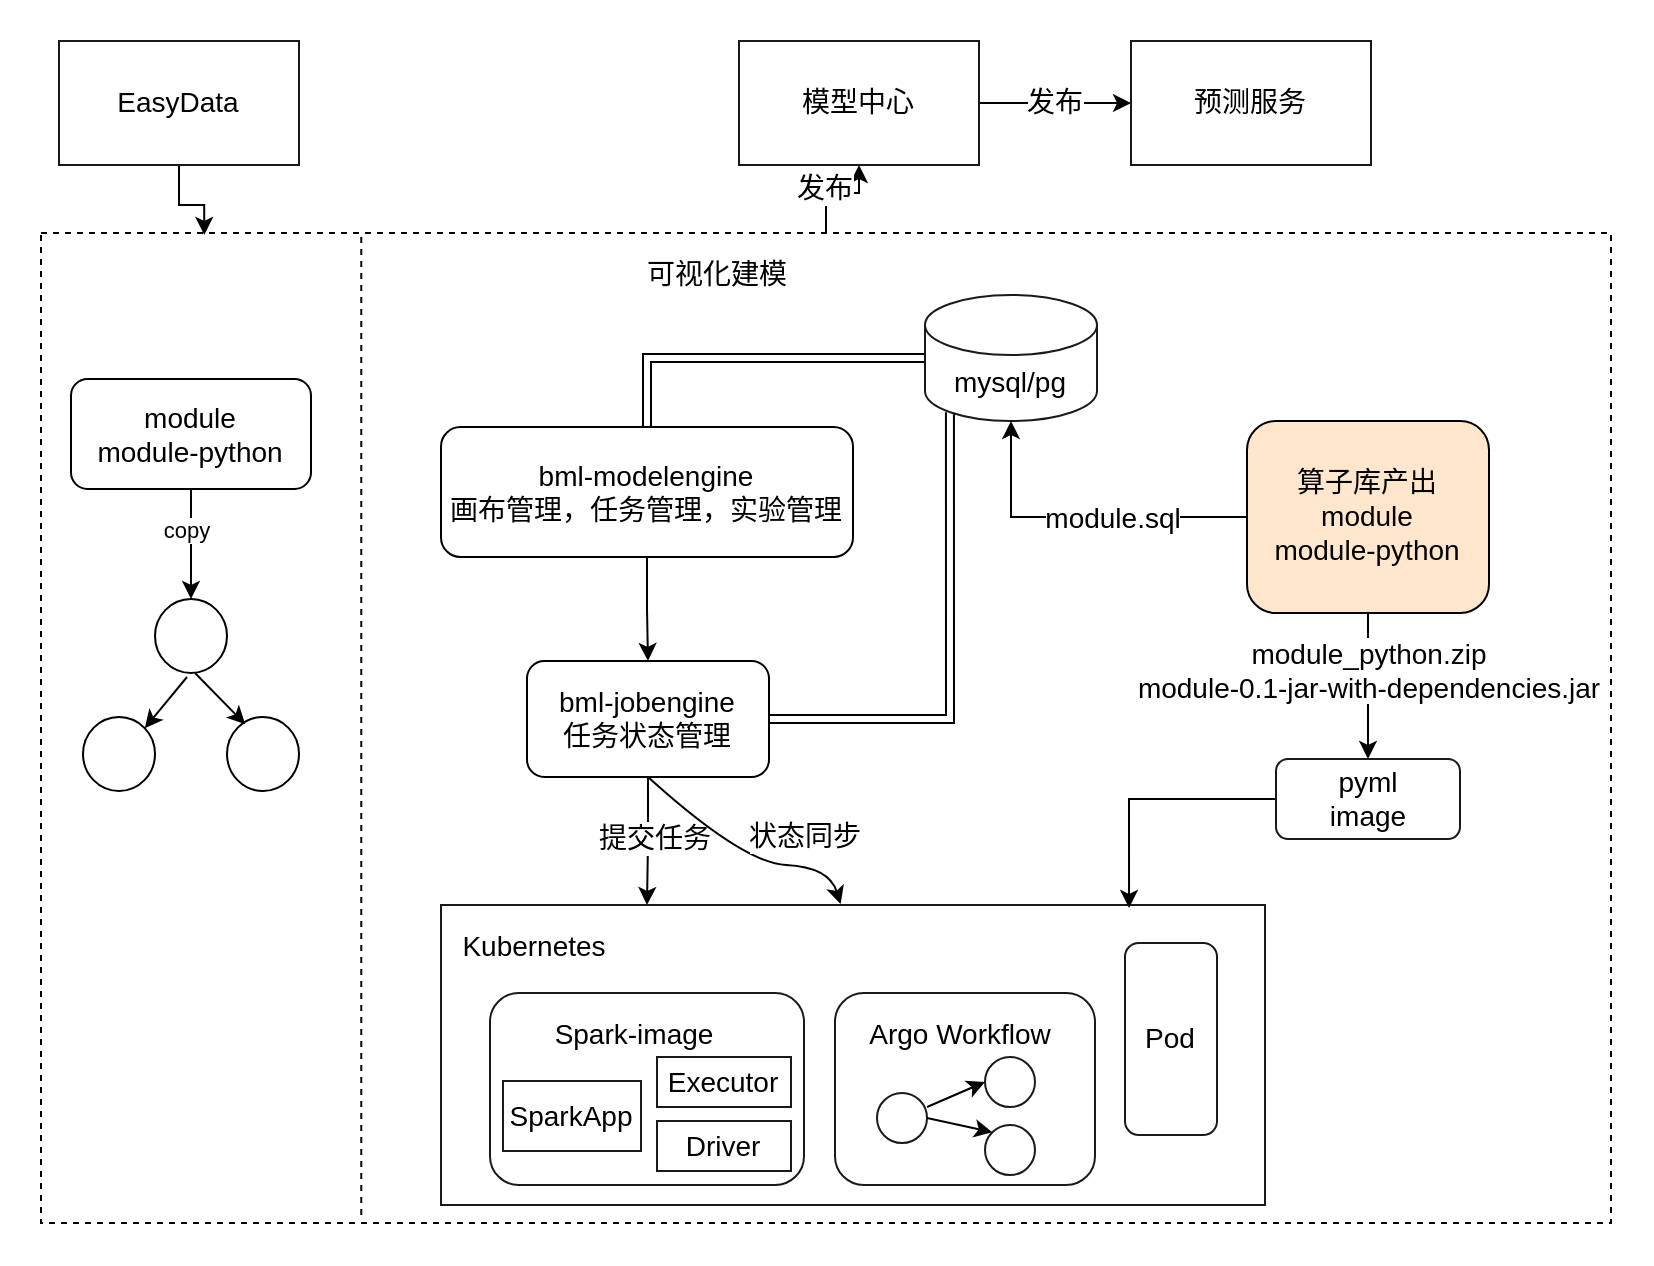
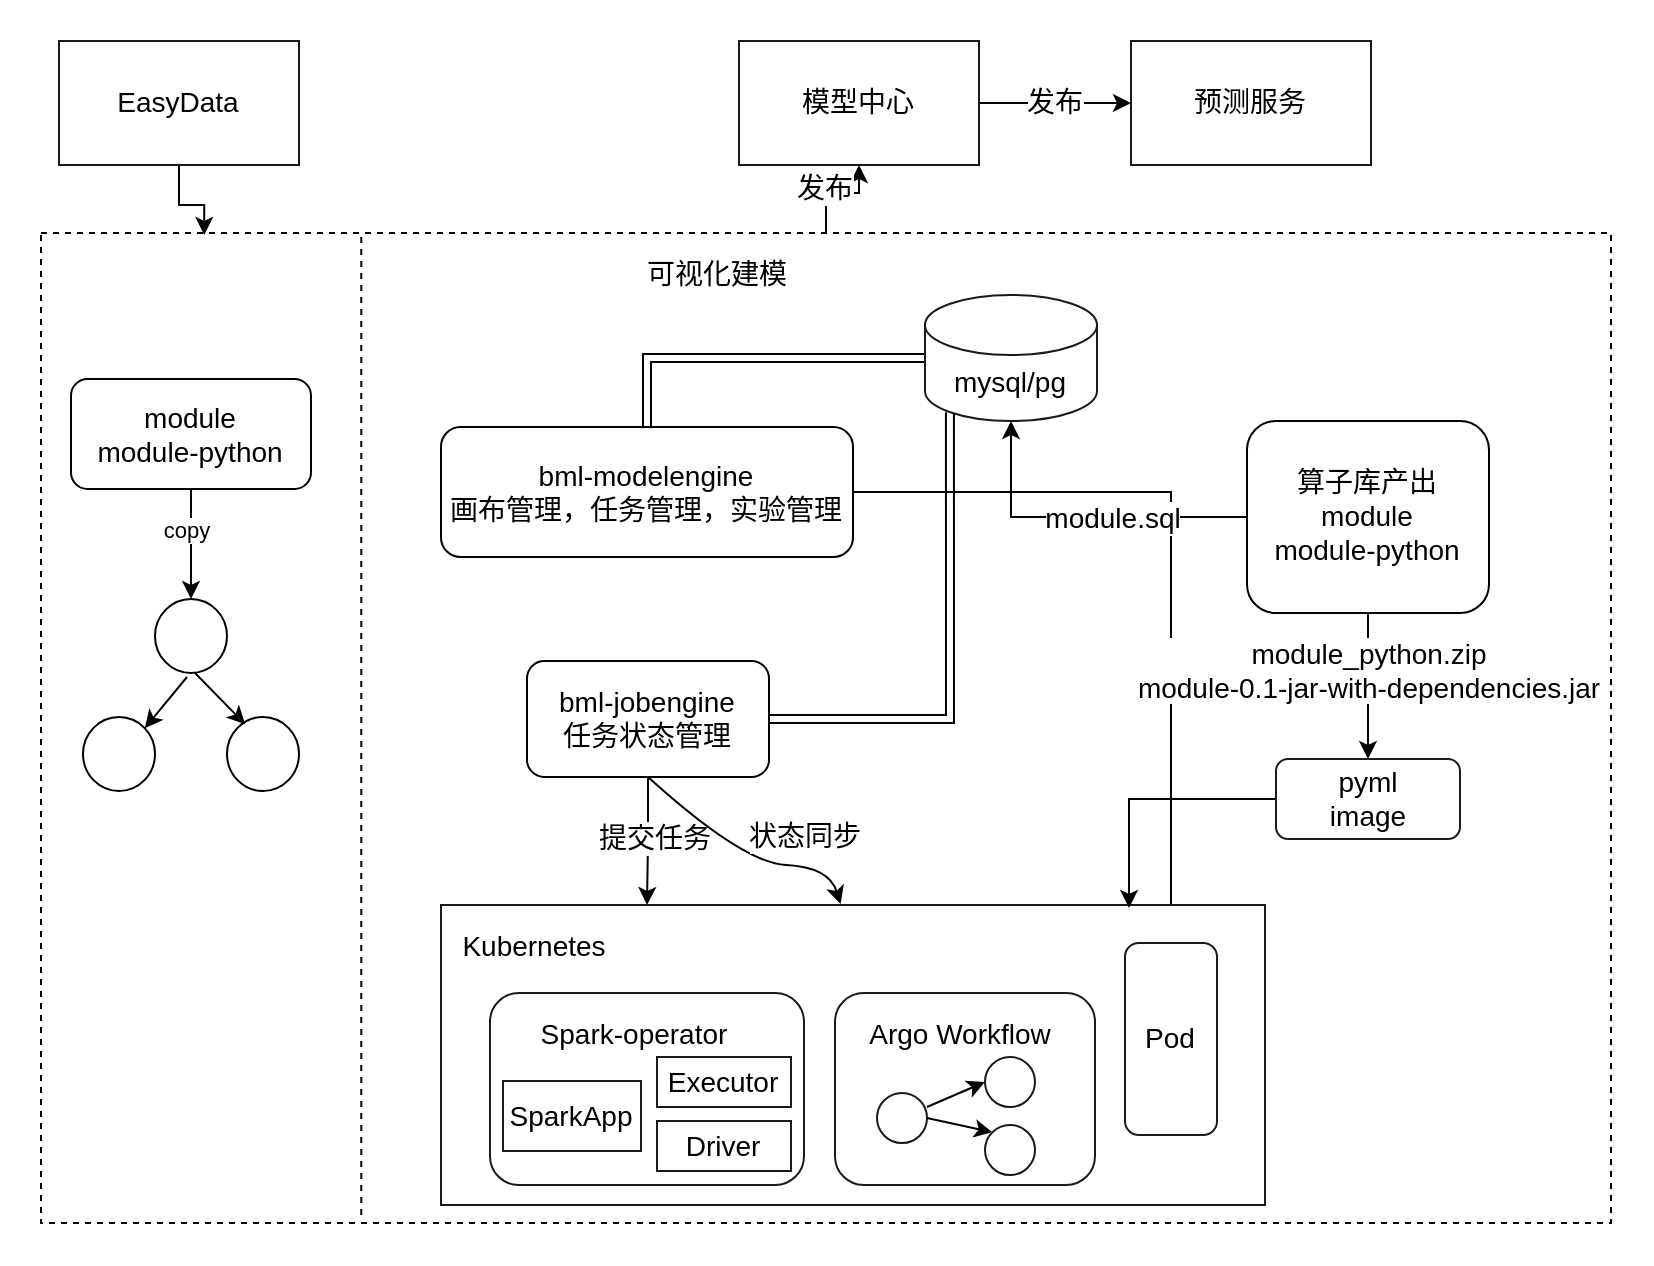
(1368, 517) -> (1368, 517)
(647, 602) -> (1046, 492)
(635, 1035) -> (635, 1035)
